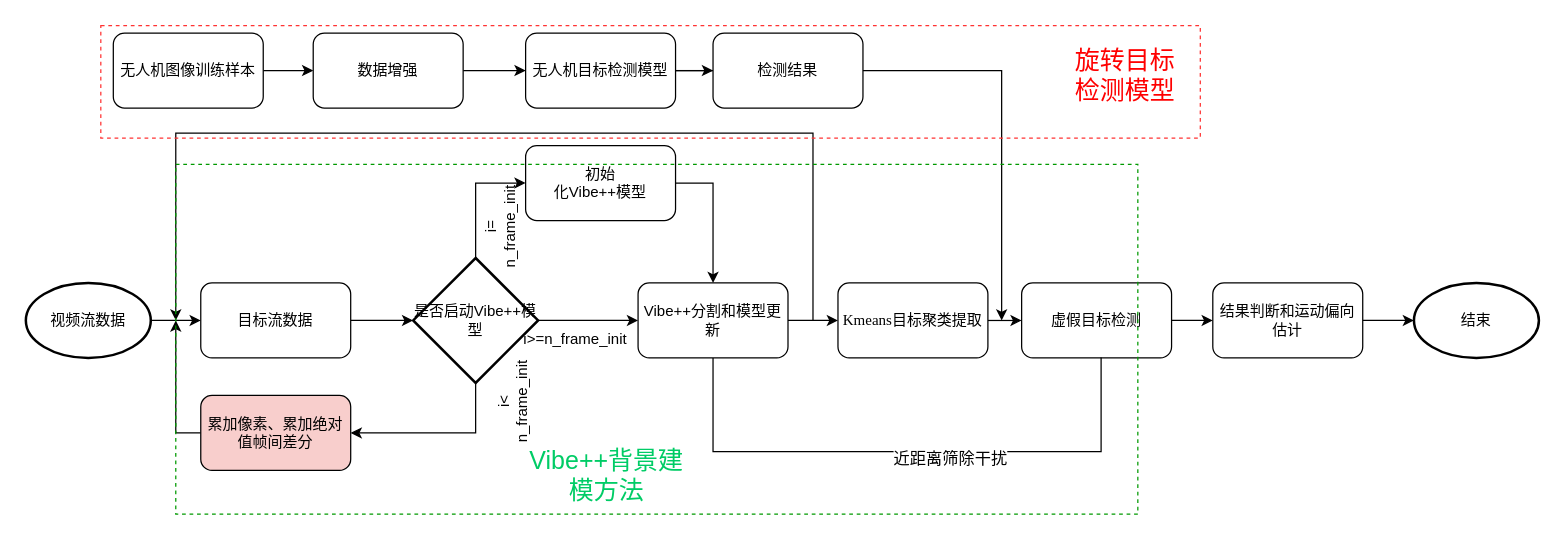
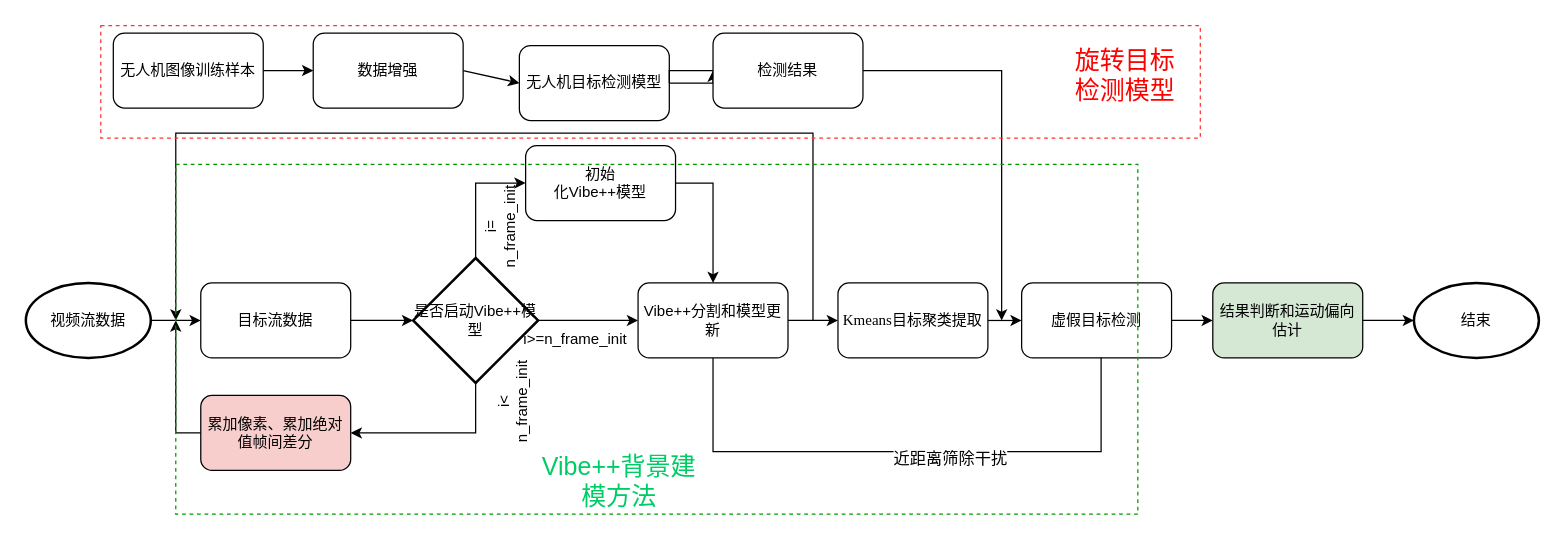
(601, 71) -> (594, 83)
(1288, 321) -> (1288, 321)
(607, 474) -> (619, 480)
